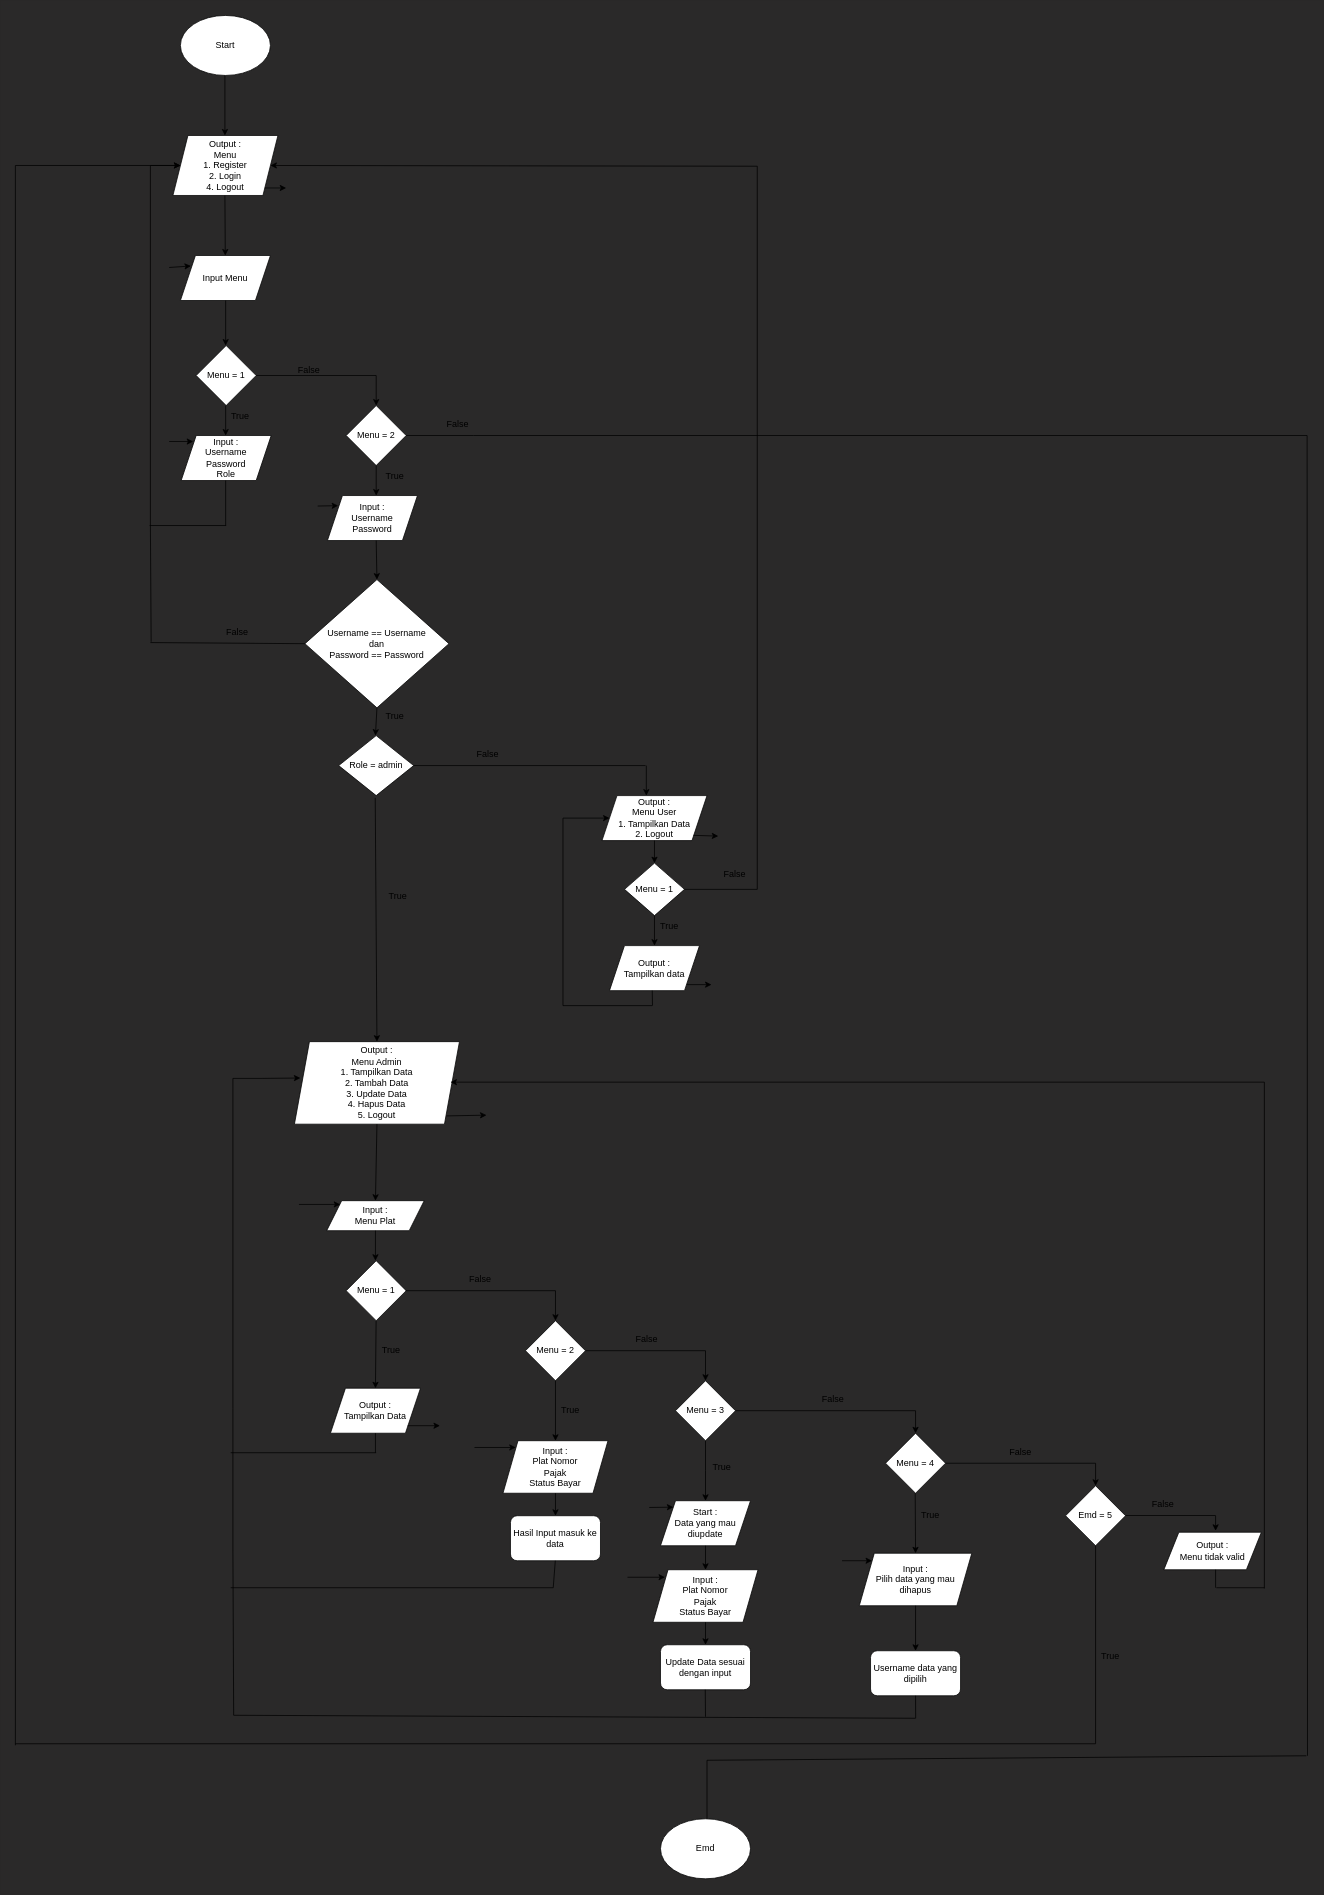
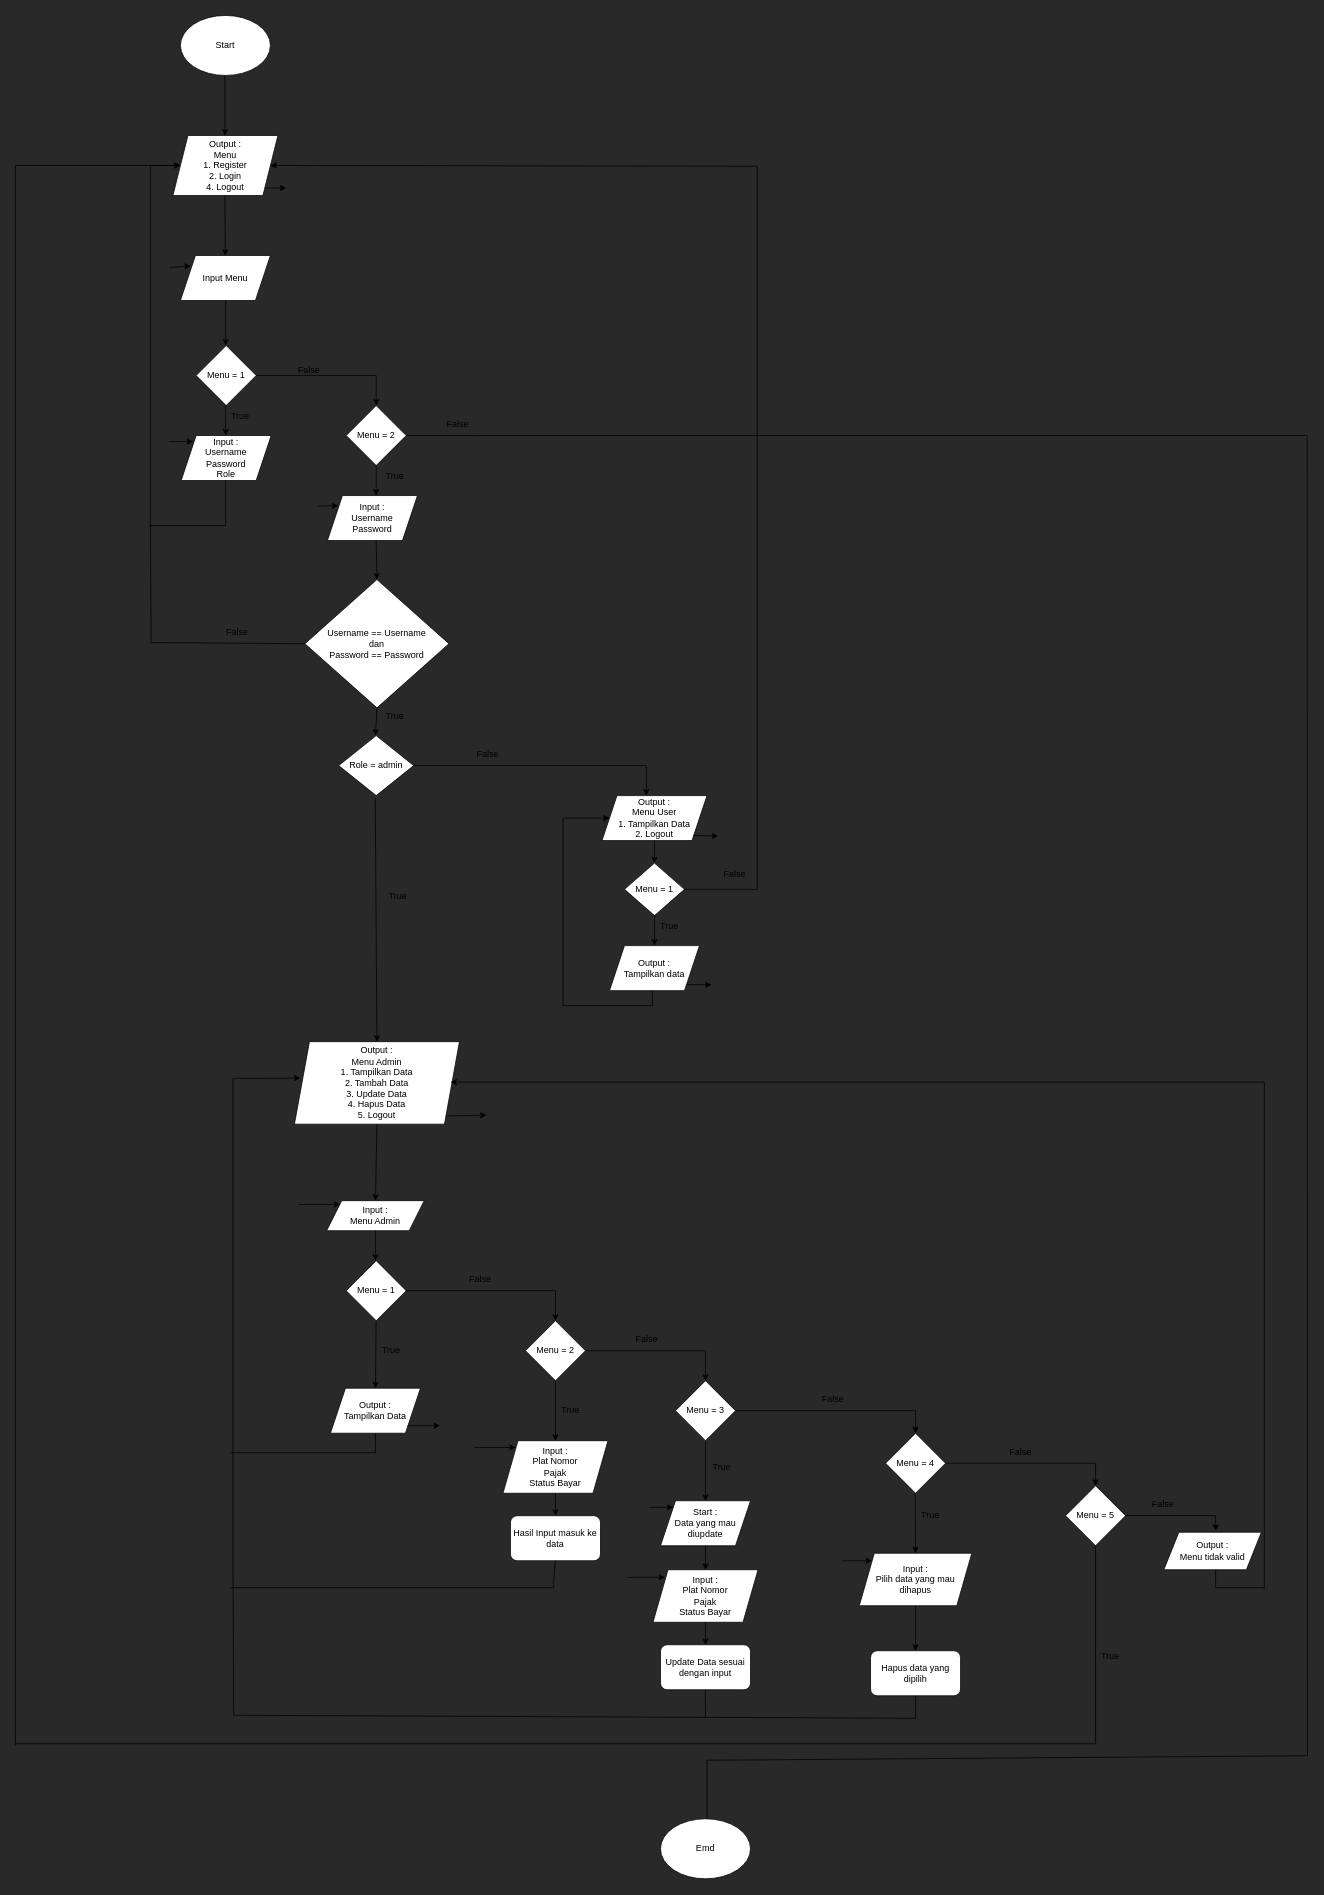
(375, 1215) -> (375, 1215)
(1095, 1515) -> (1095, 1515)
(915, 1673) -> (915, 1673)
